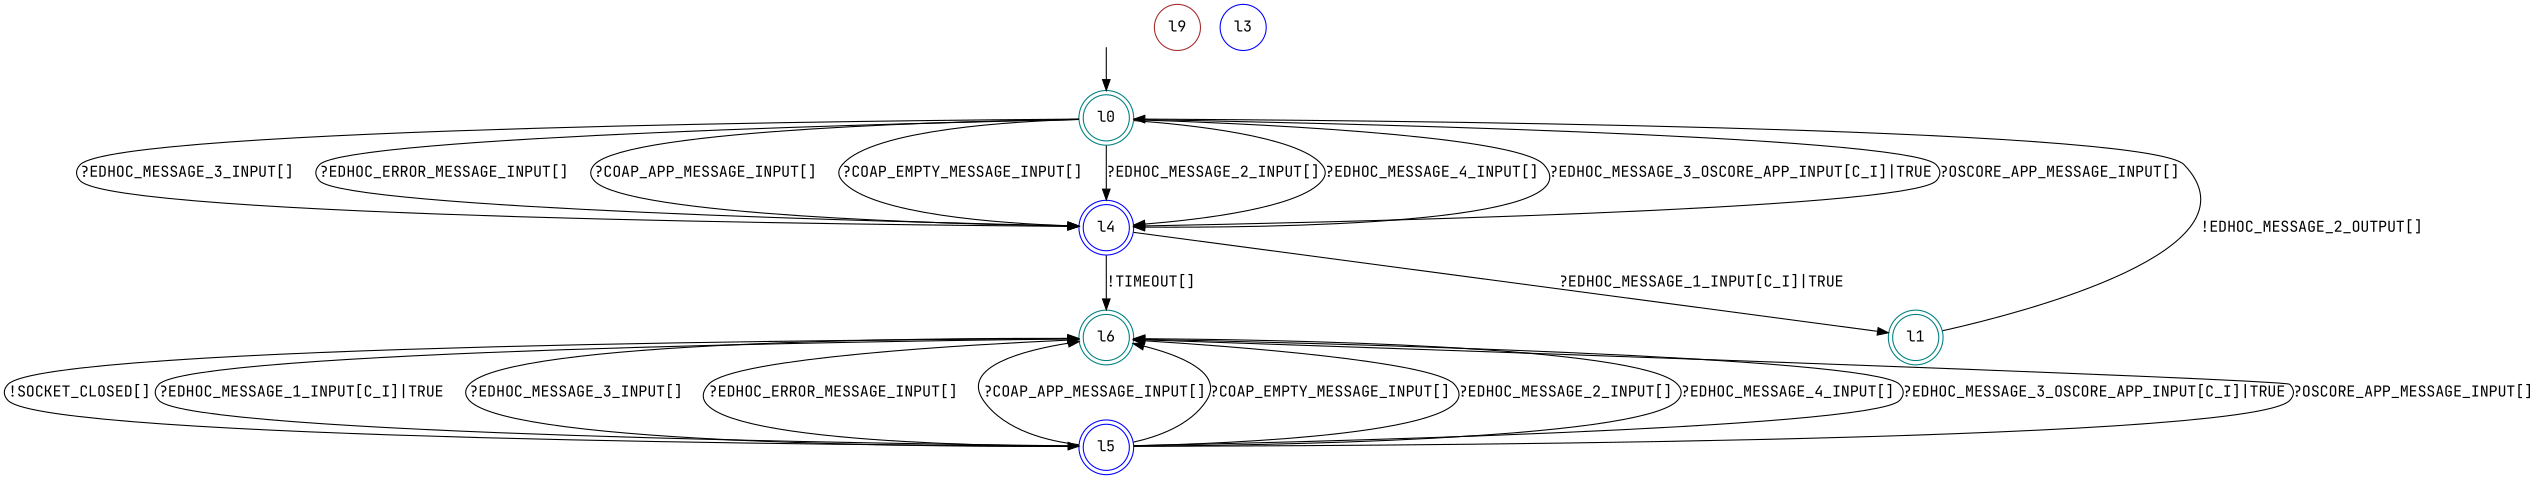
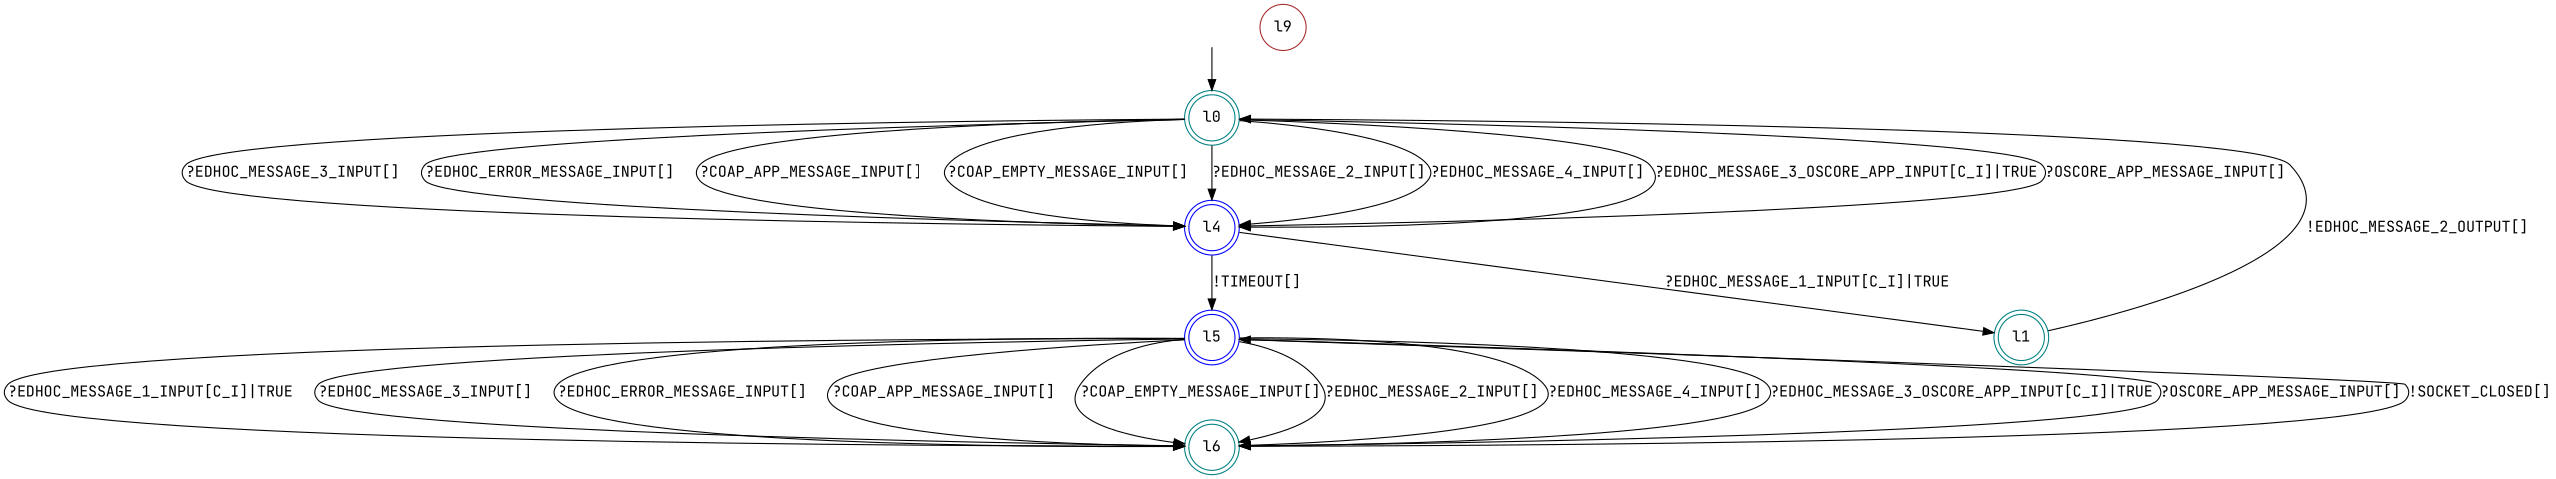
(1243, 27) -> none
(1106, 277) -> (1212, 277)
